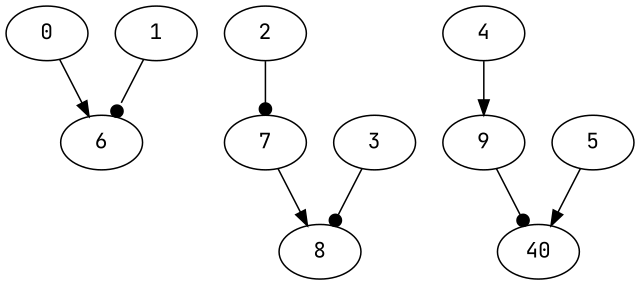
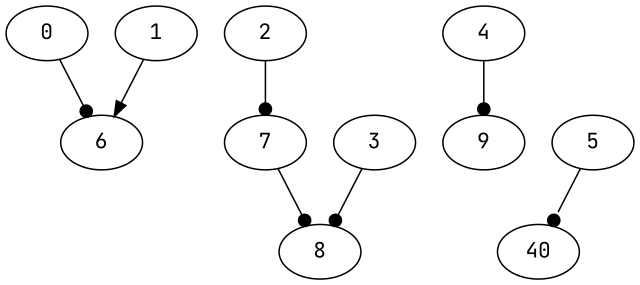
(132, 81) -> (132, 81)
(484, 82) -> (484, 82)
(72, 83) -> (72, 83)
(569, 190) -> (569, 190)
(290, 192) -> (290, 192)
(508, 192) -> none
